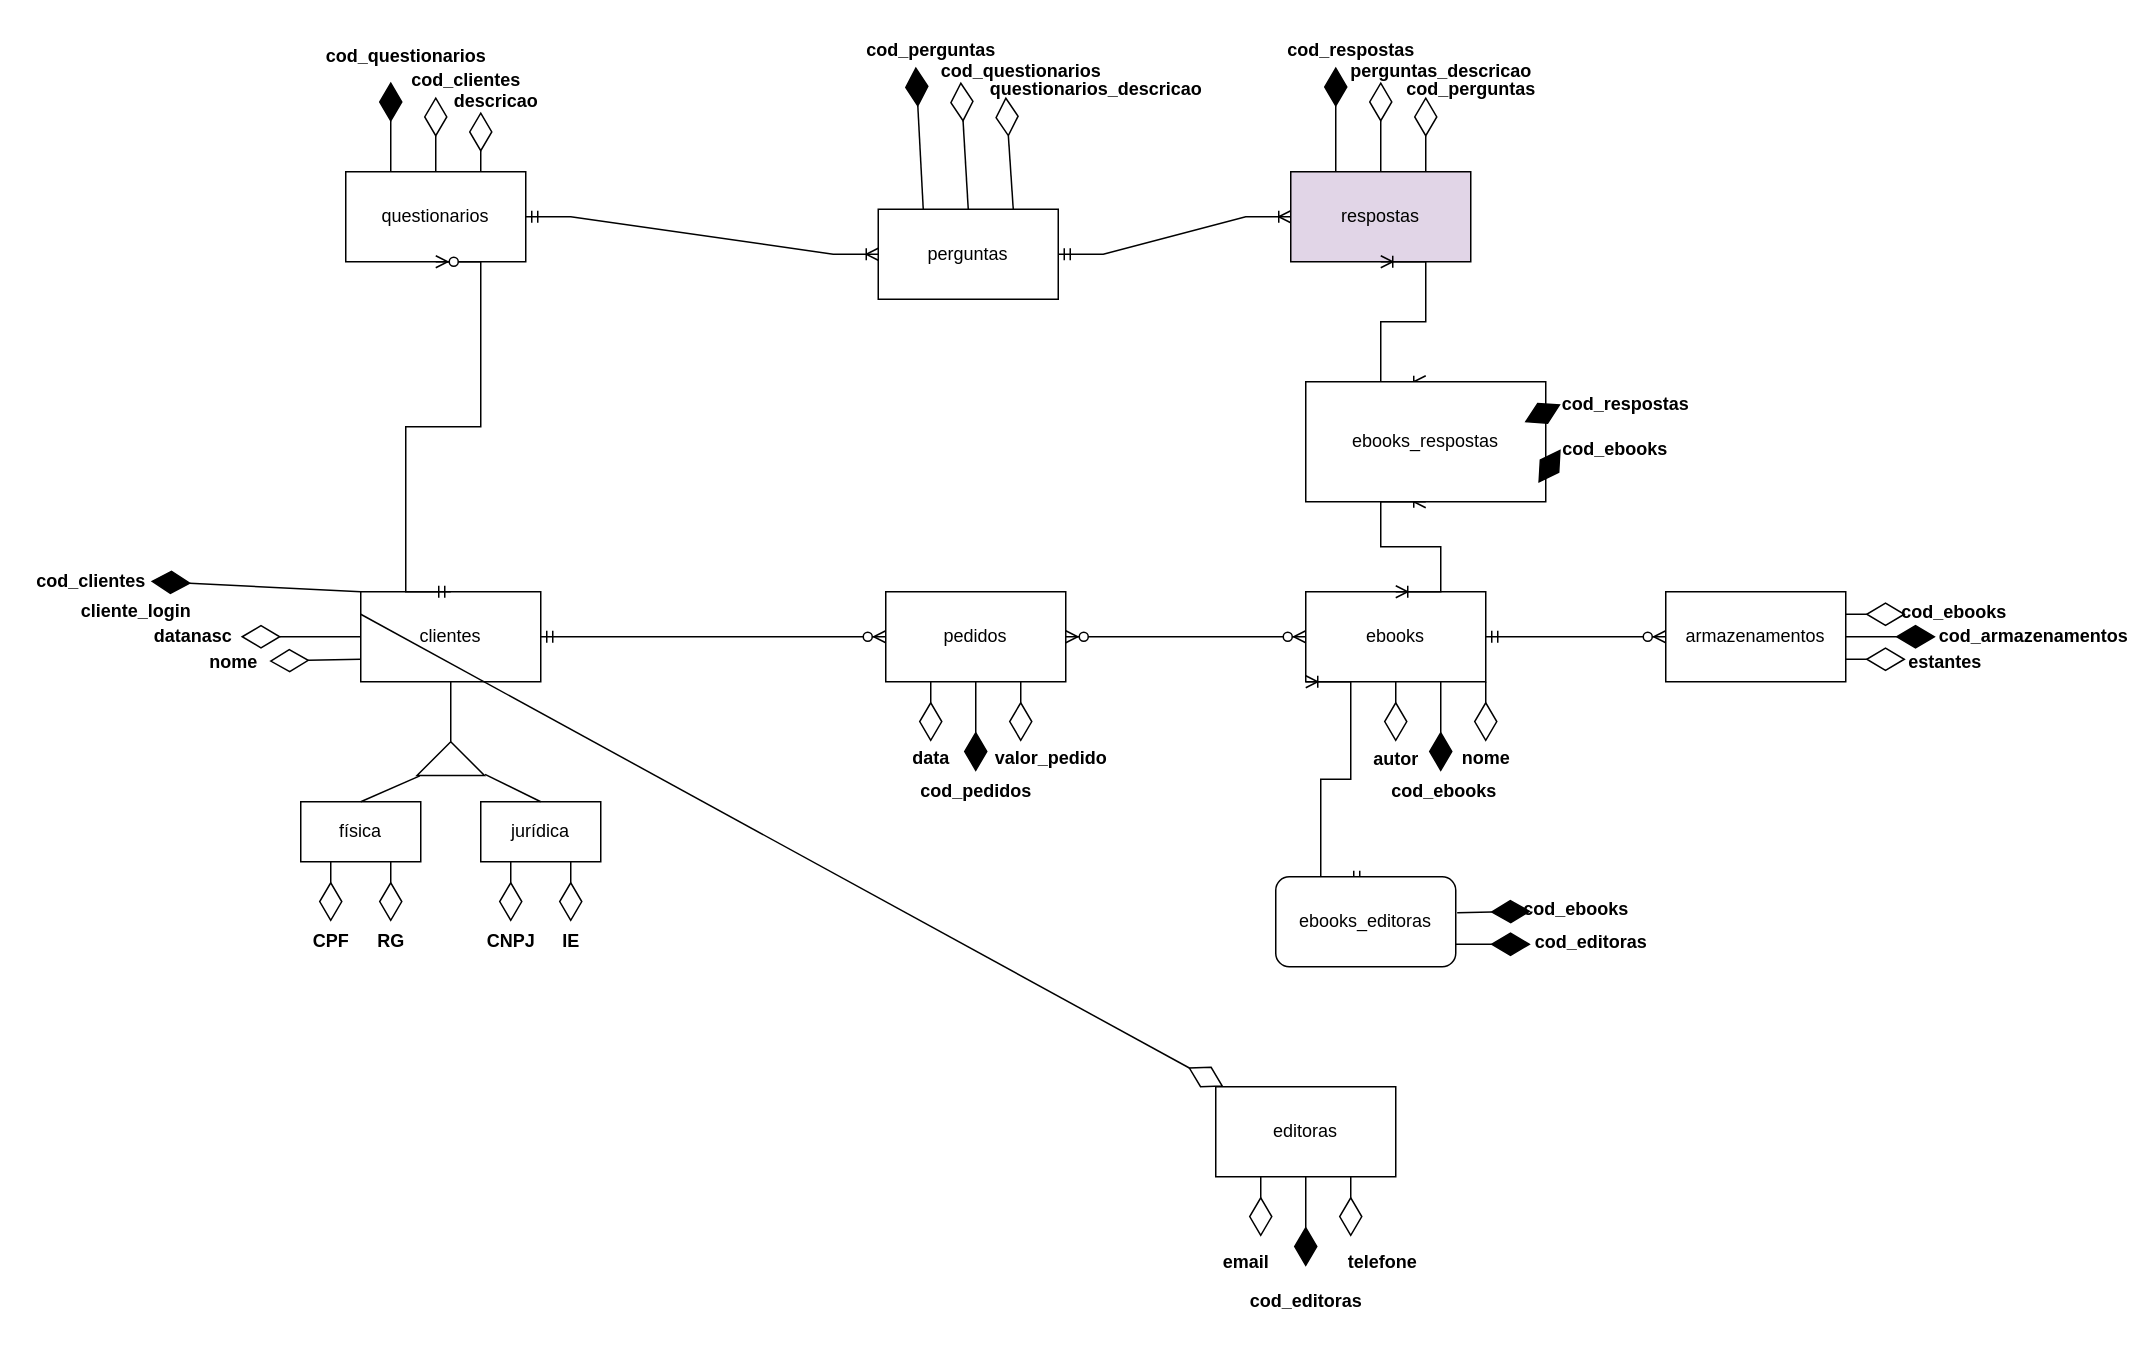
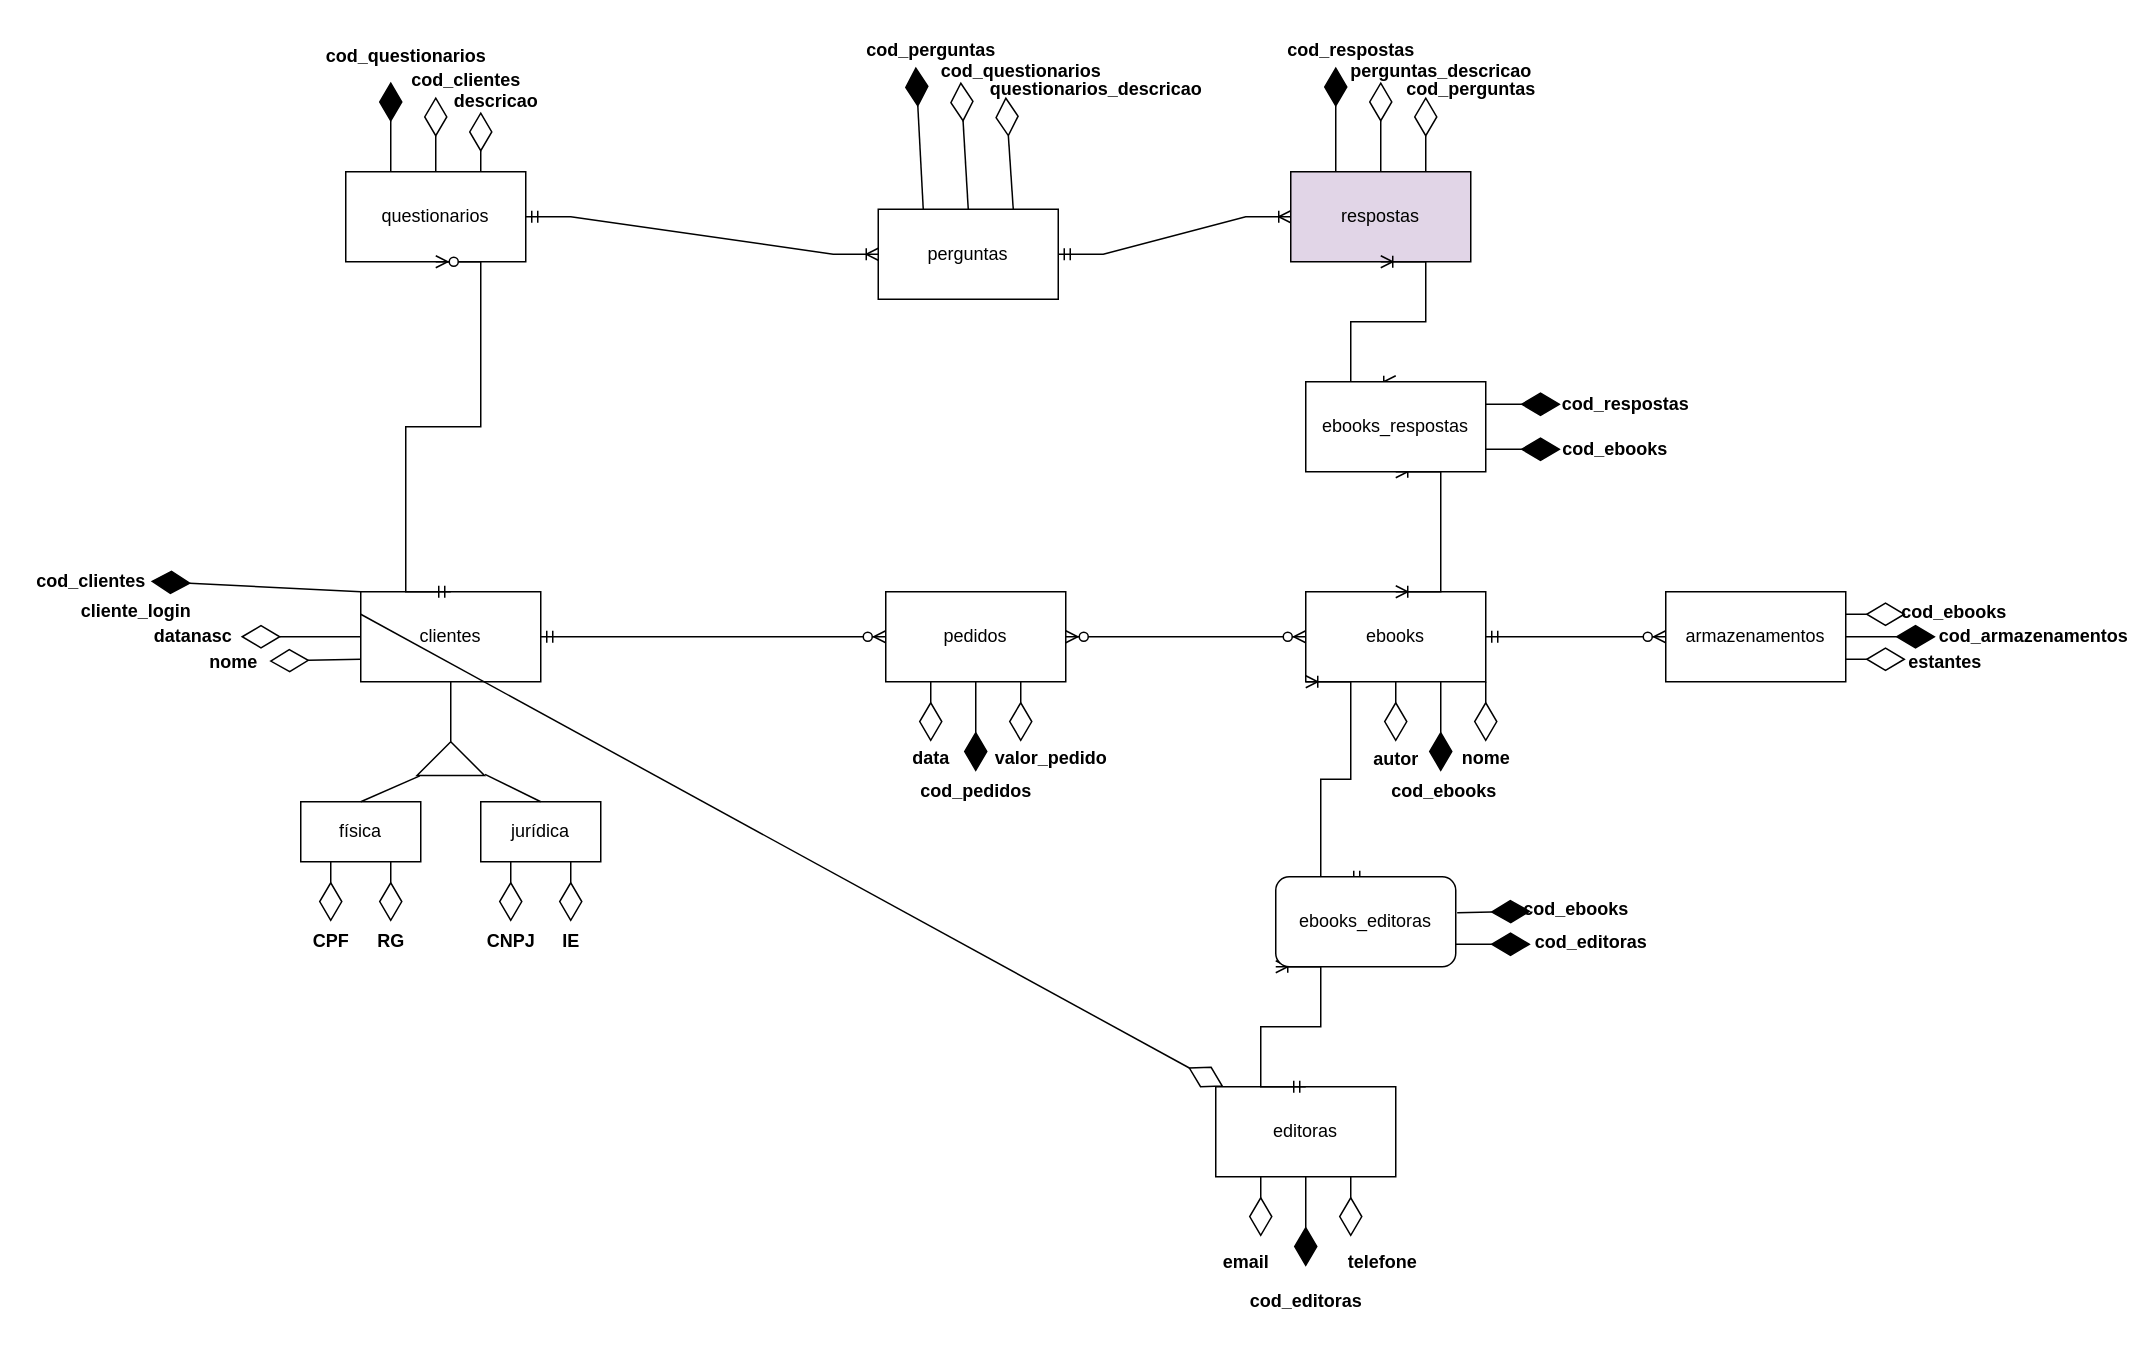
(1426, 442) -> (1396, 427)
none -> (1291, 1027)
